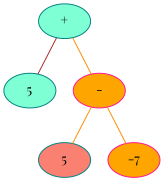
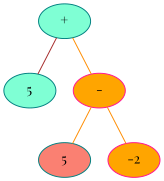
(134, 160) -> (134, 160)
